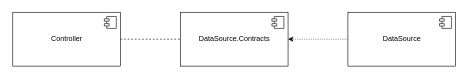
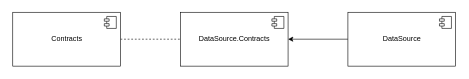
(67, 39) -> (67, 39)
(320, 39) -> (320, 39)
